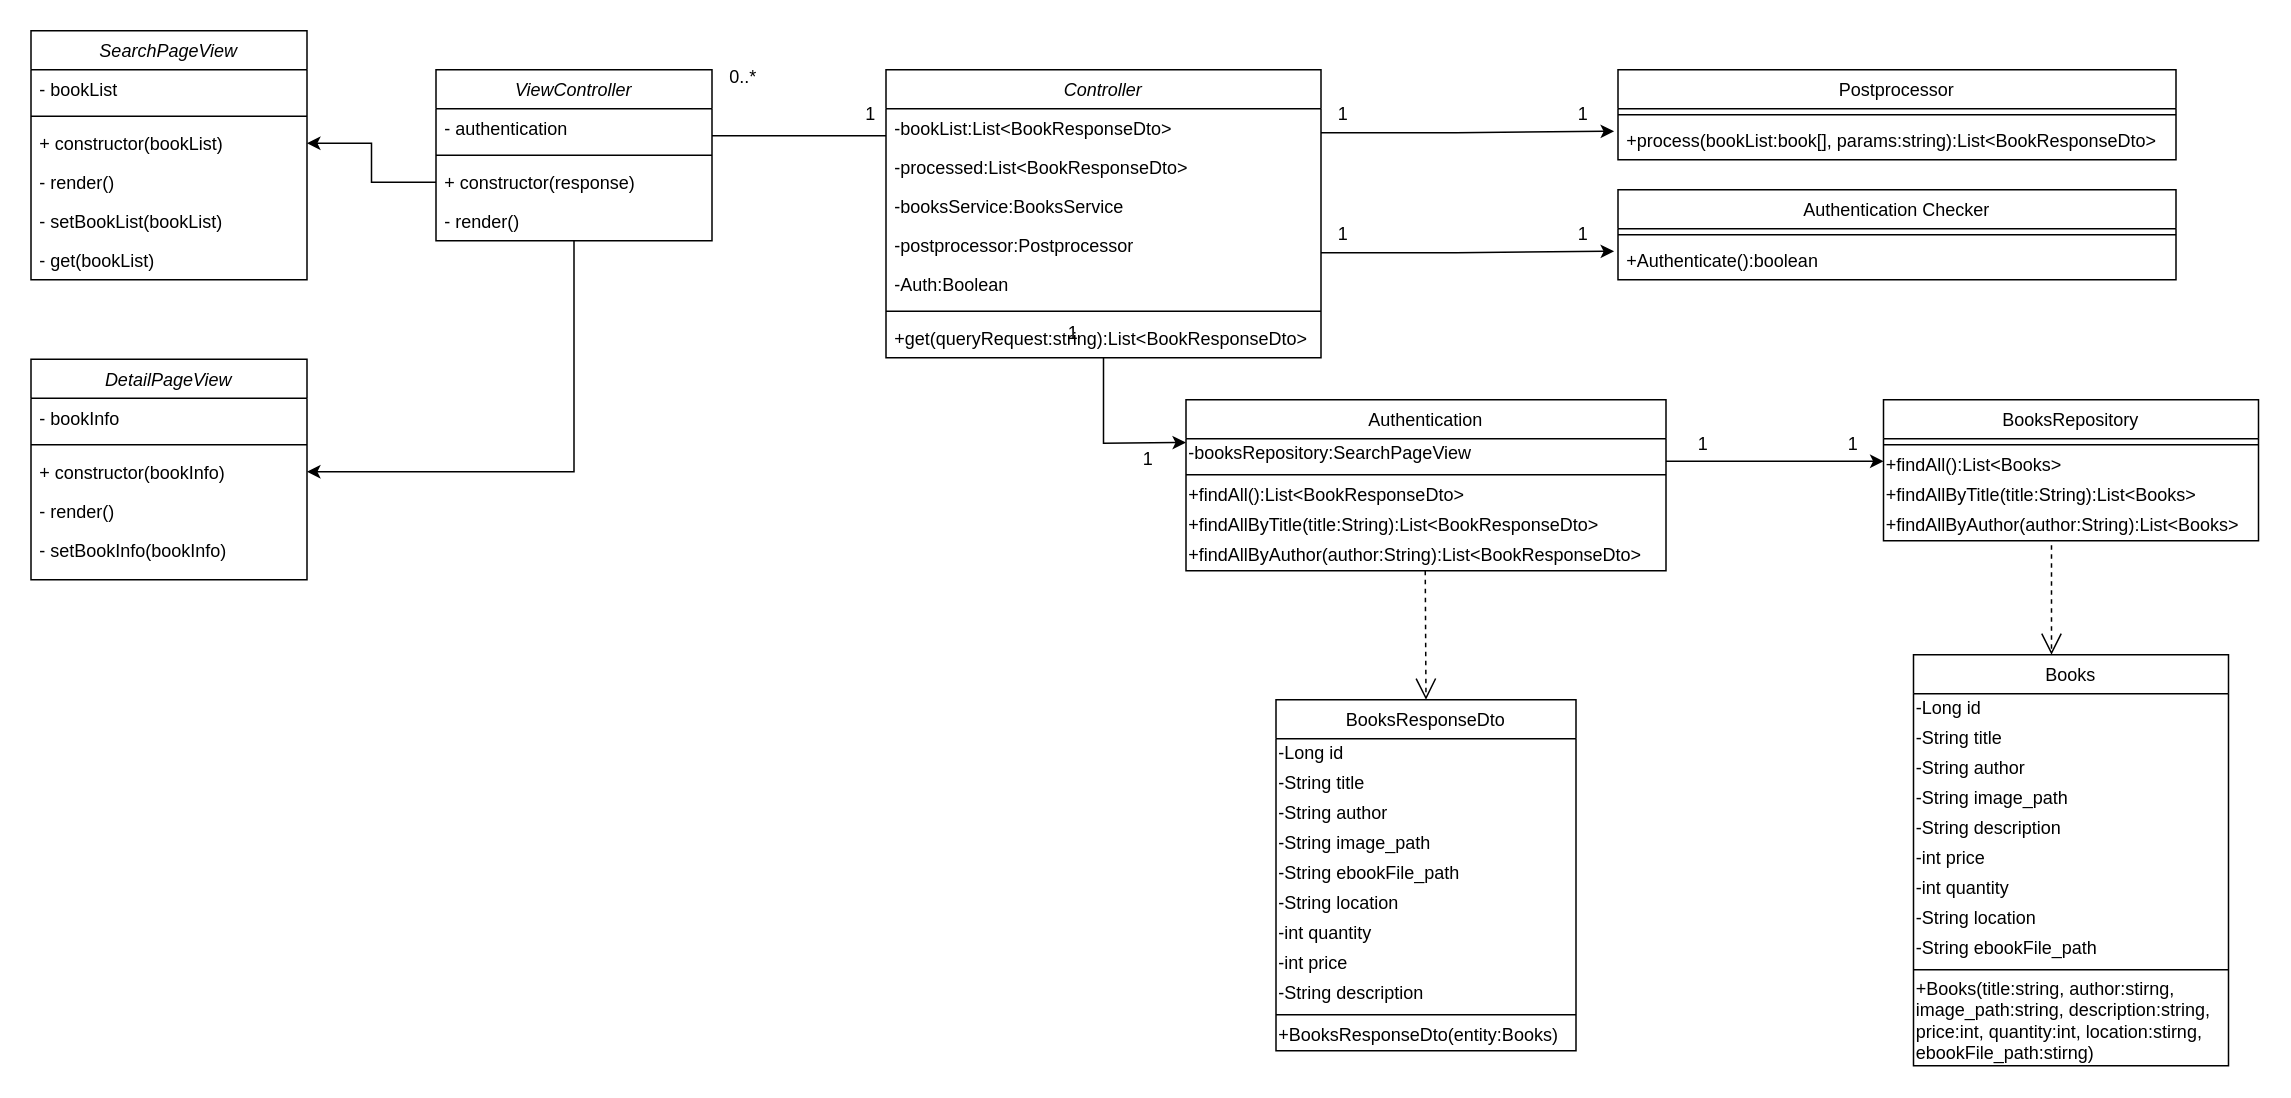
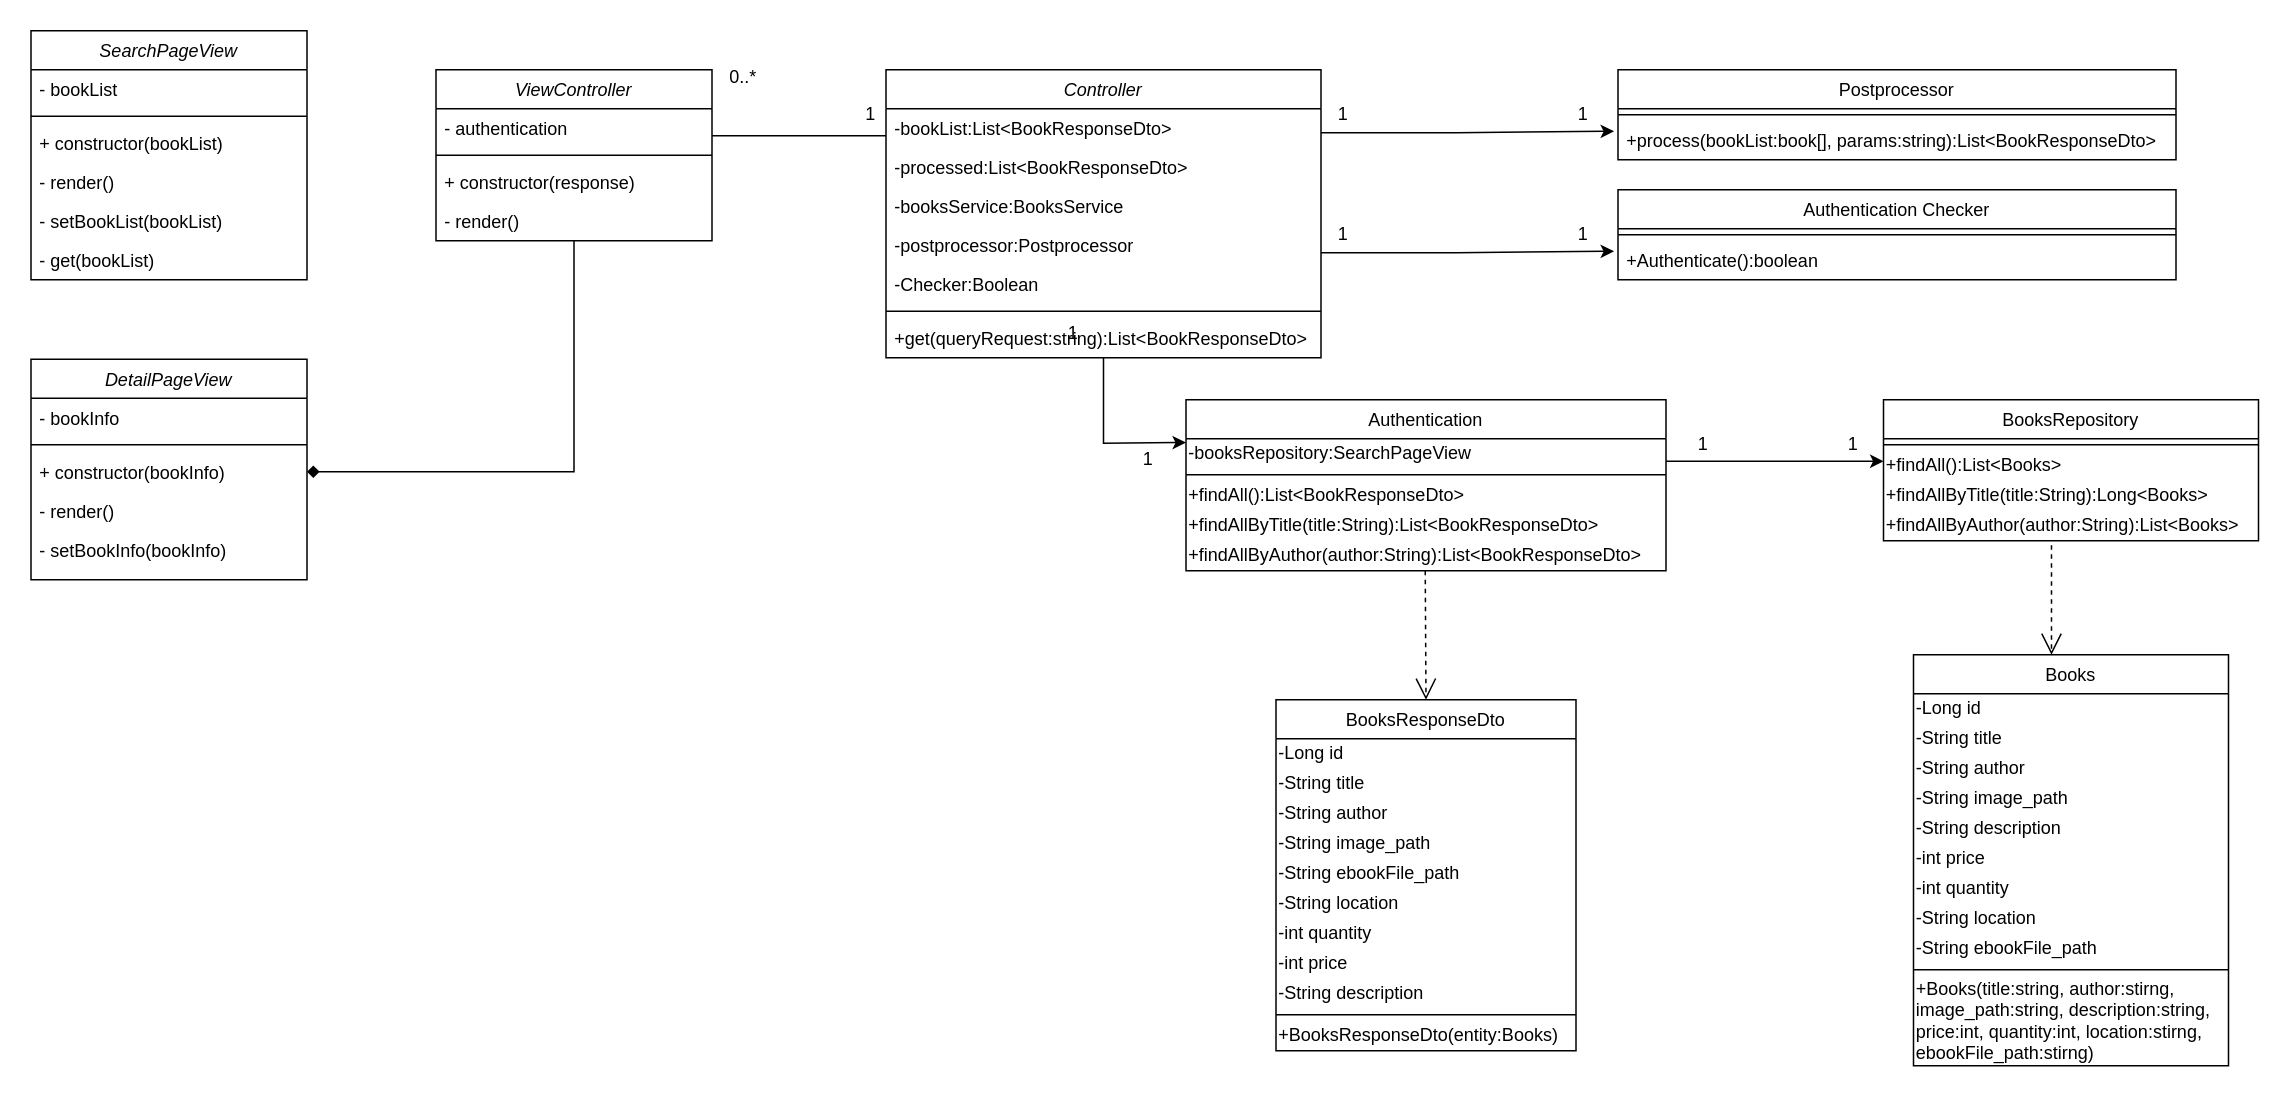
(371, 166) -> none
(955, 285) -> (970, 285)
(318, 472) -> (319, 472)
(2067, 496) -> (2069, 496)
